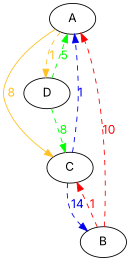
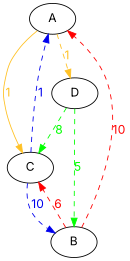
(58, 60) -> (74, 163)
(12, 93) -> (9, 93)
(78, 205) -> (38, 205)
(93, 205) -> (59, 205)
